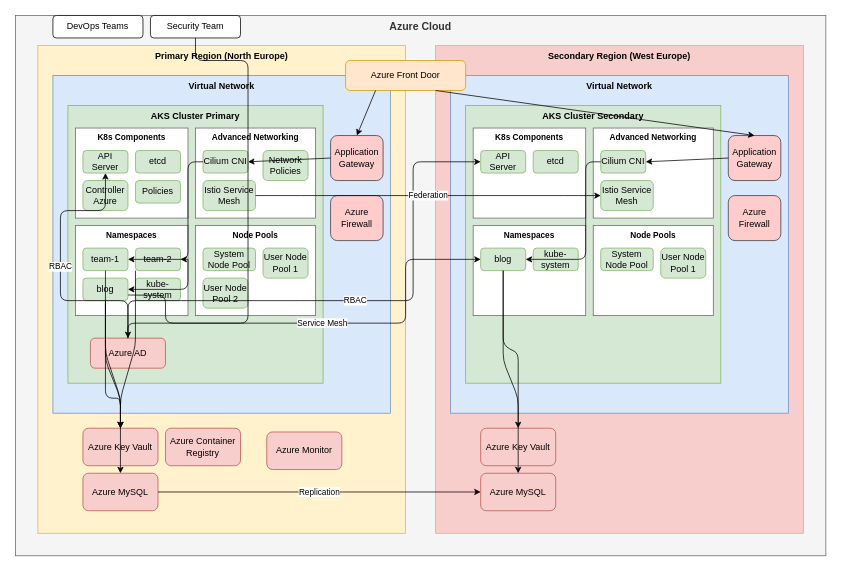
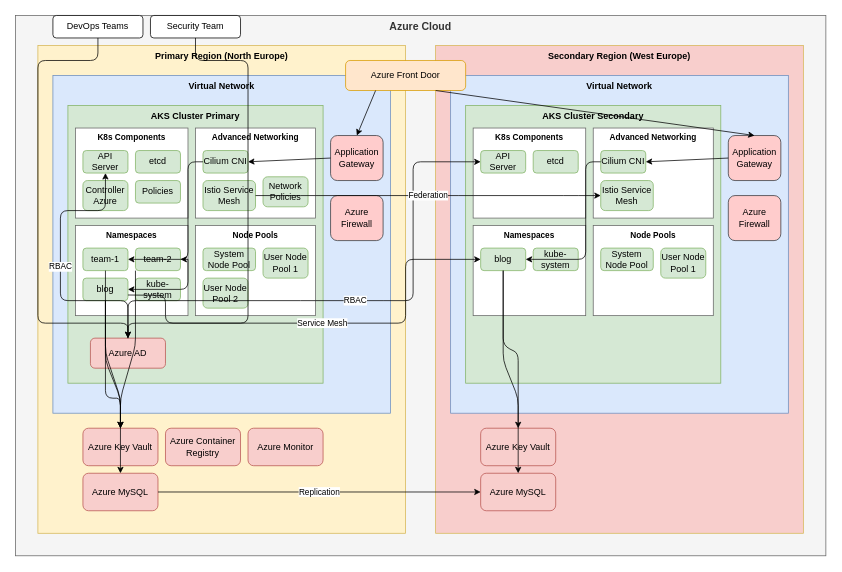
(285, 165) -> (285, 192)
none -> (38, 196)
(304, 450) -> (285, 447)
